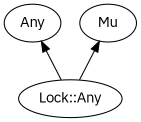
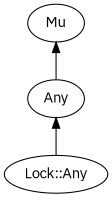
(87, 65) -> (56, 66)
